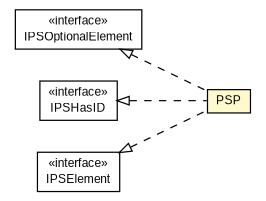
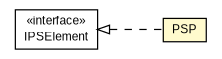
(78, 29) -> none
(78, 101) -> none
